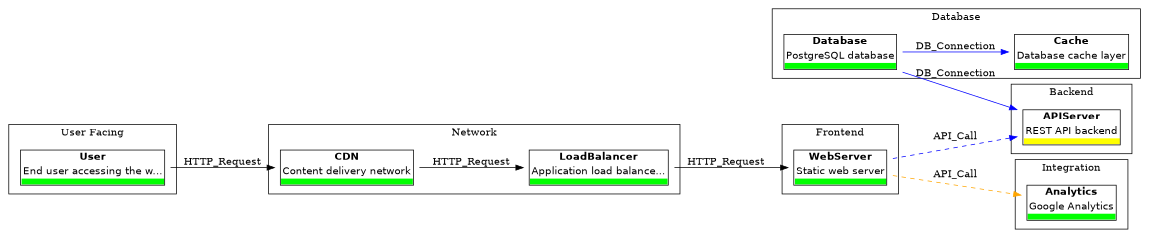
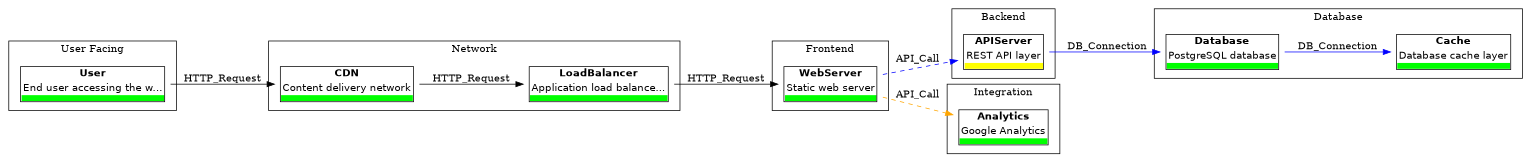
(956, 90) -> (1101, 52)
(1072, 131) -> (1004, 56)
